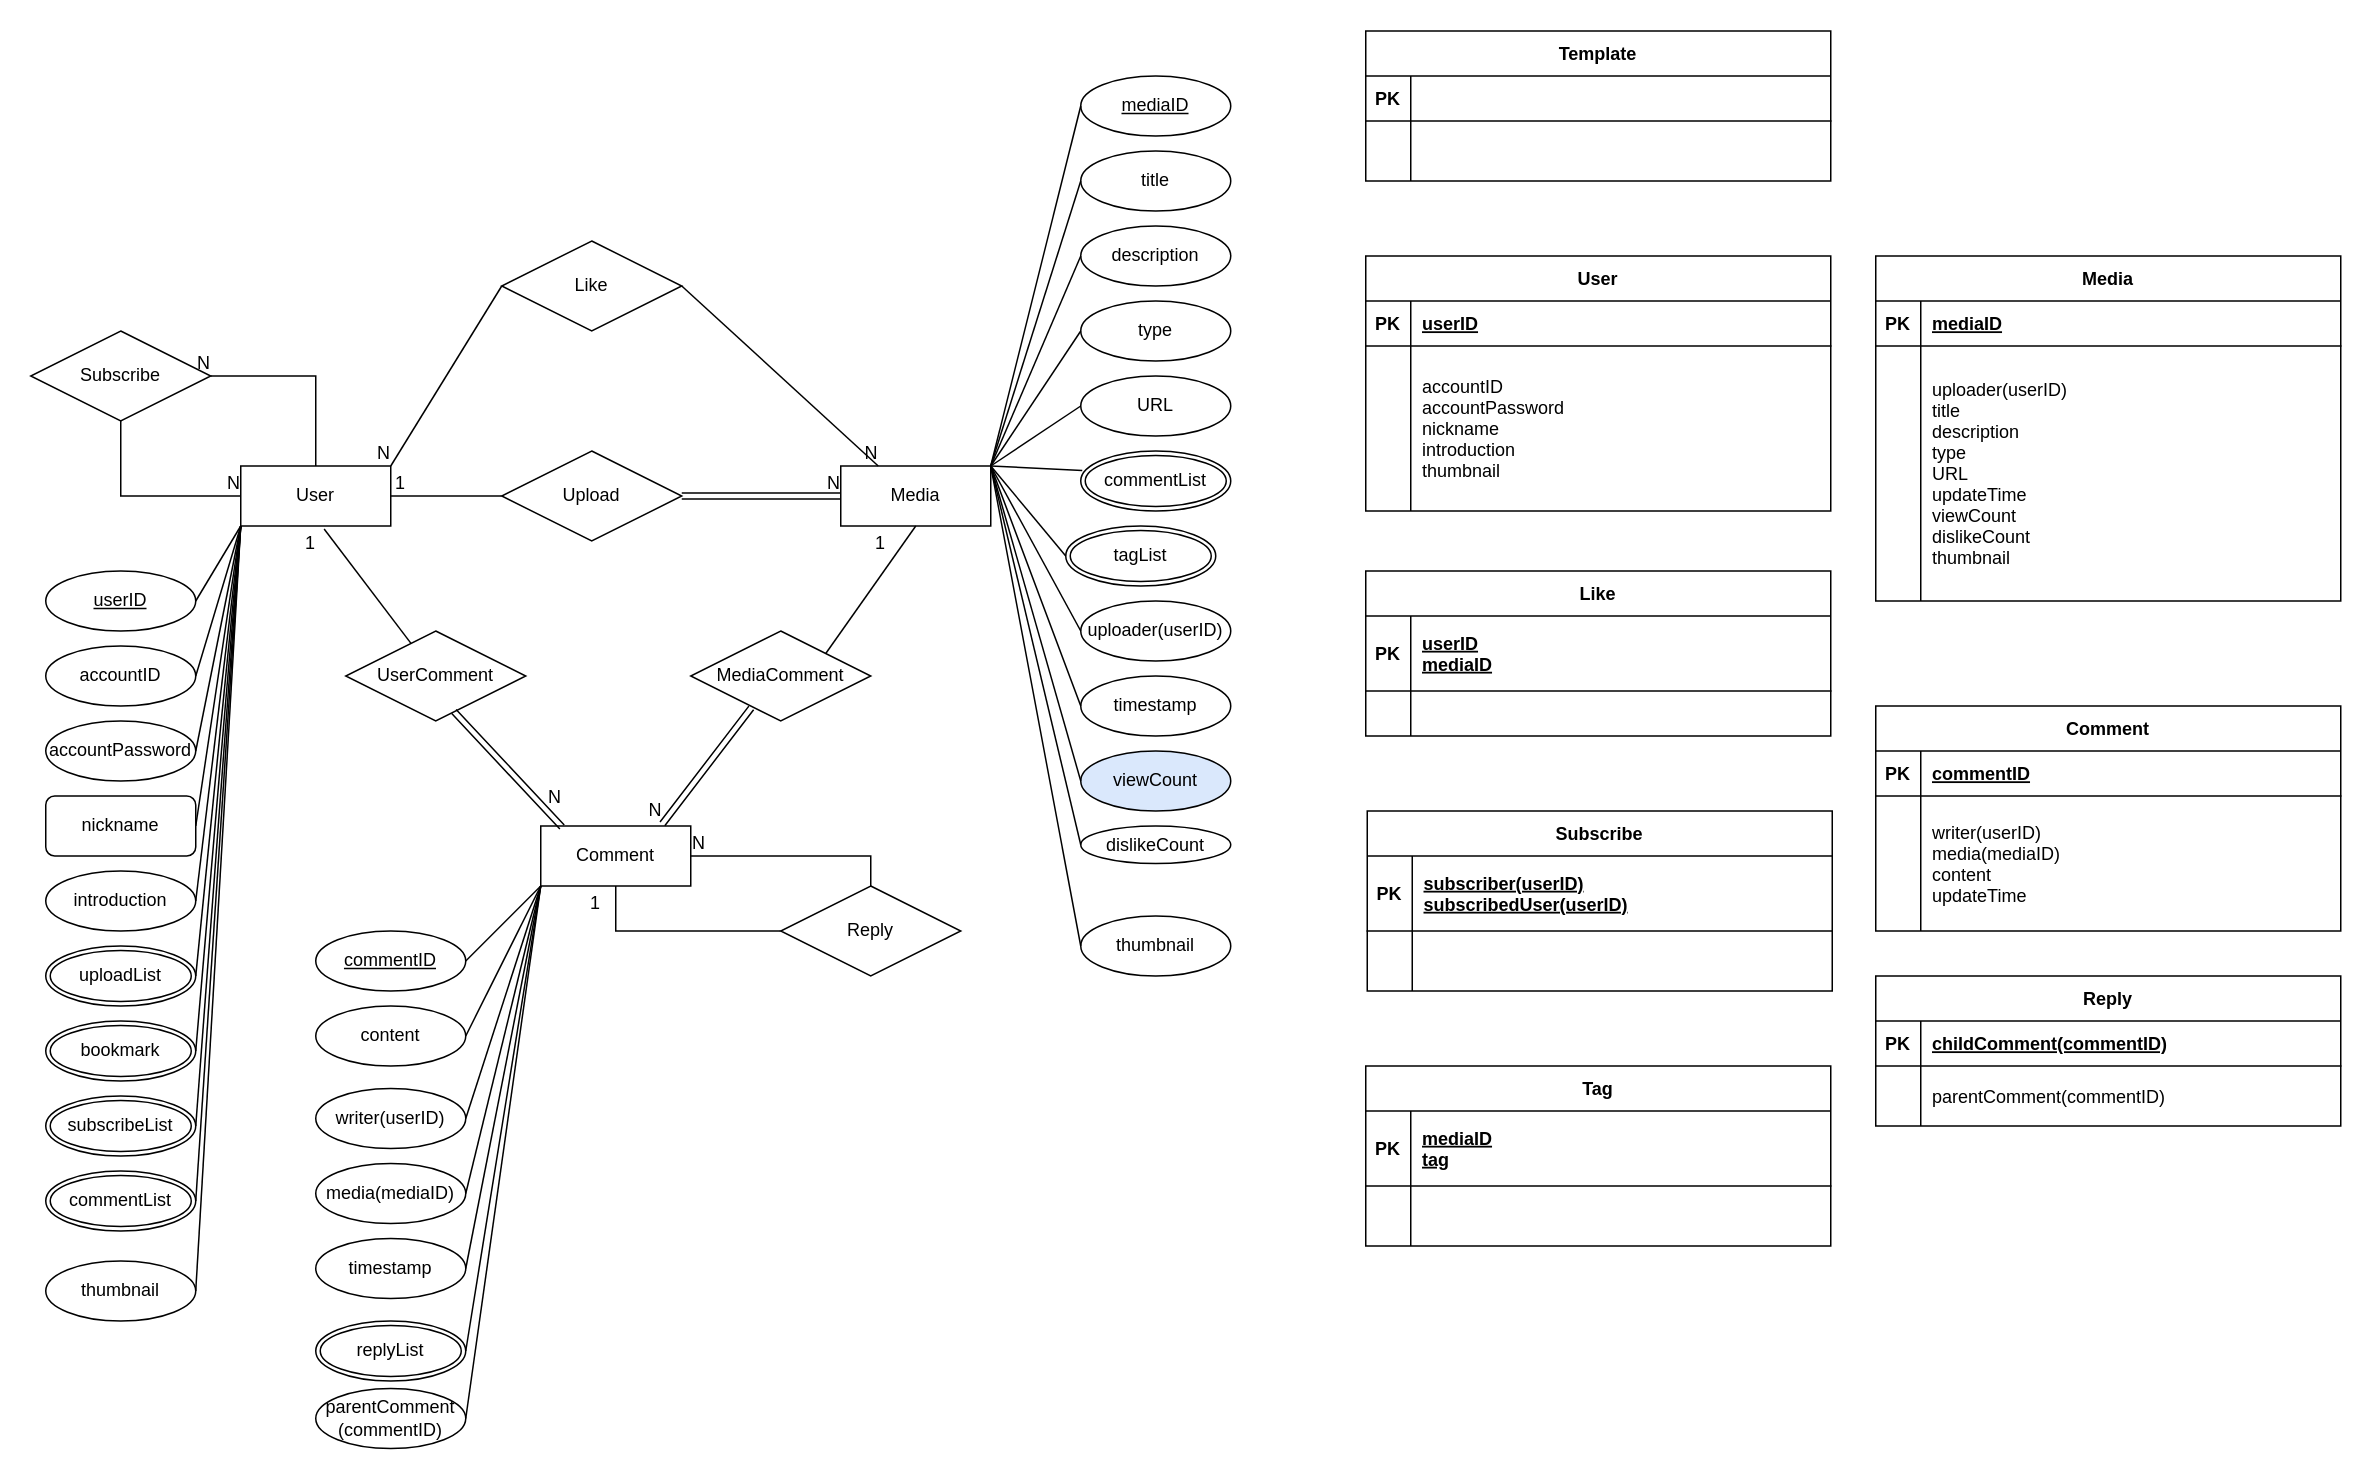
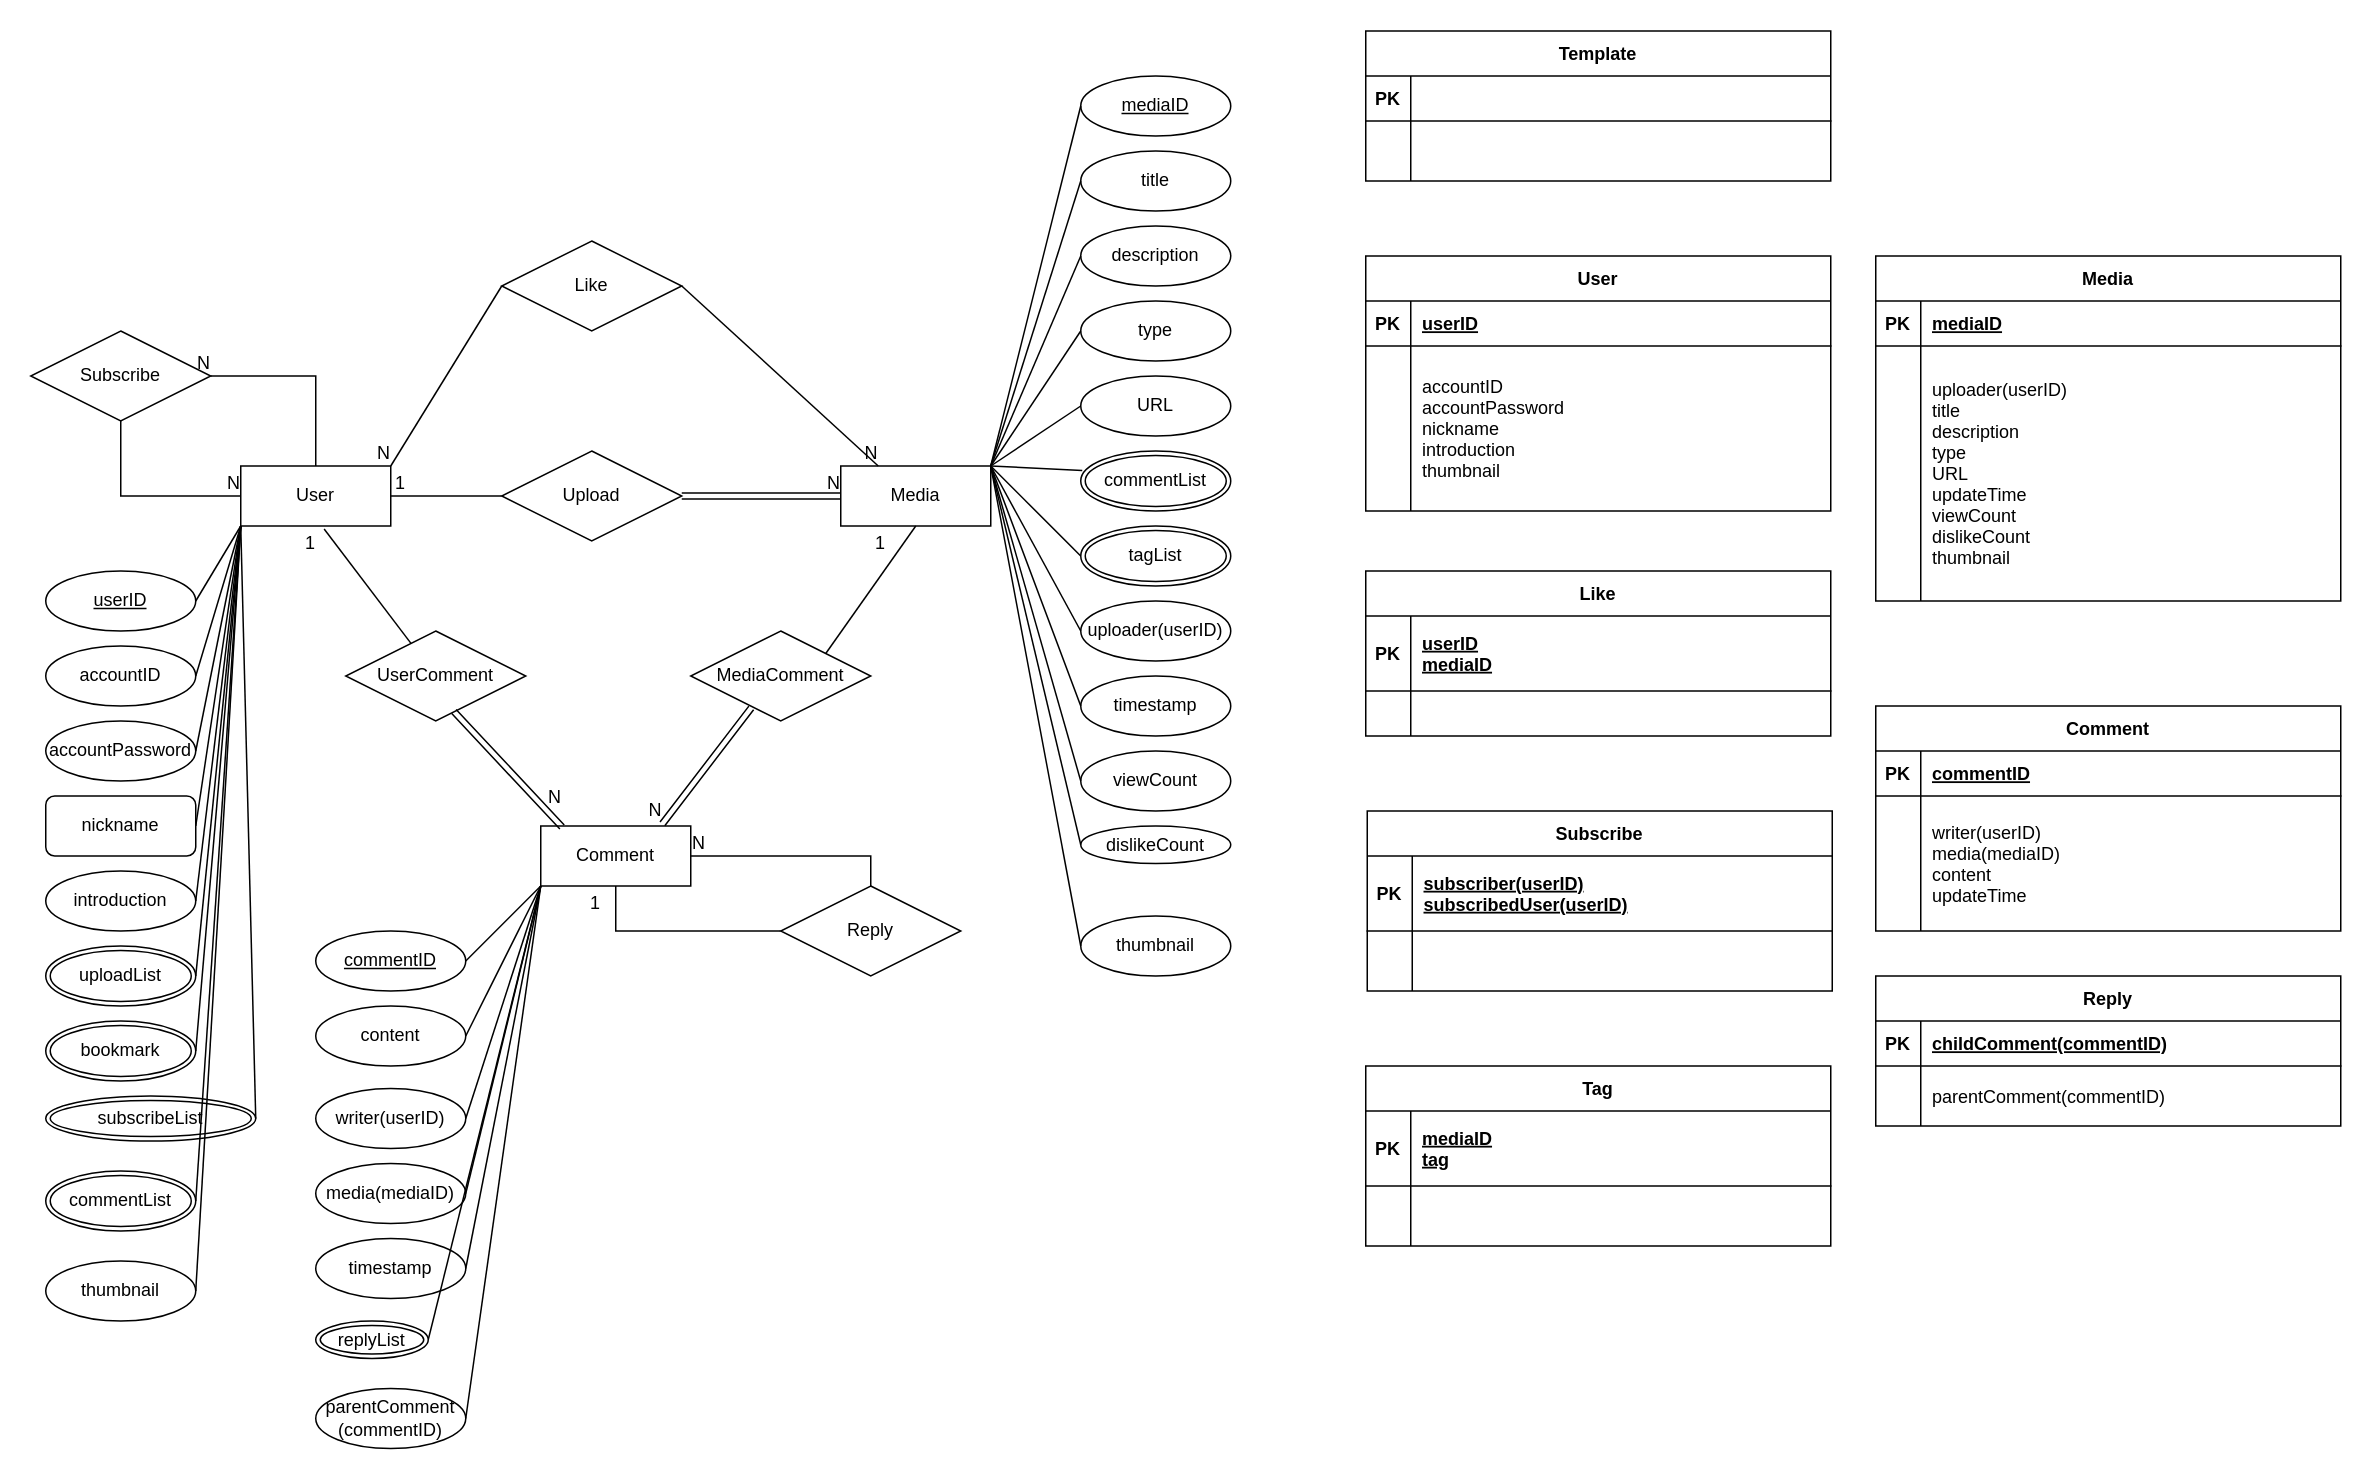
(1141, 556) -> (1156, 556)
(1156, 781) -> (1156, 781)
(121, 1126) -> (151, 1118)
(391, 1351) -> (372, 1340)
